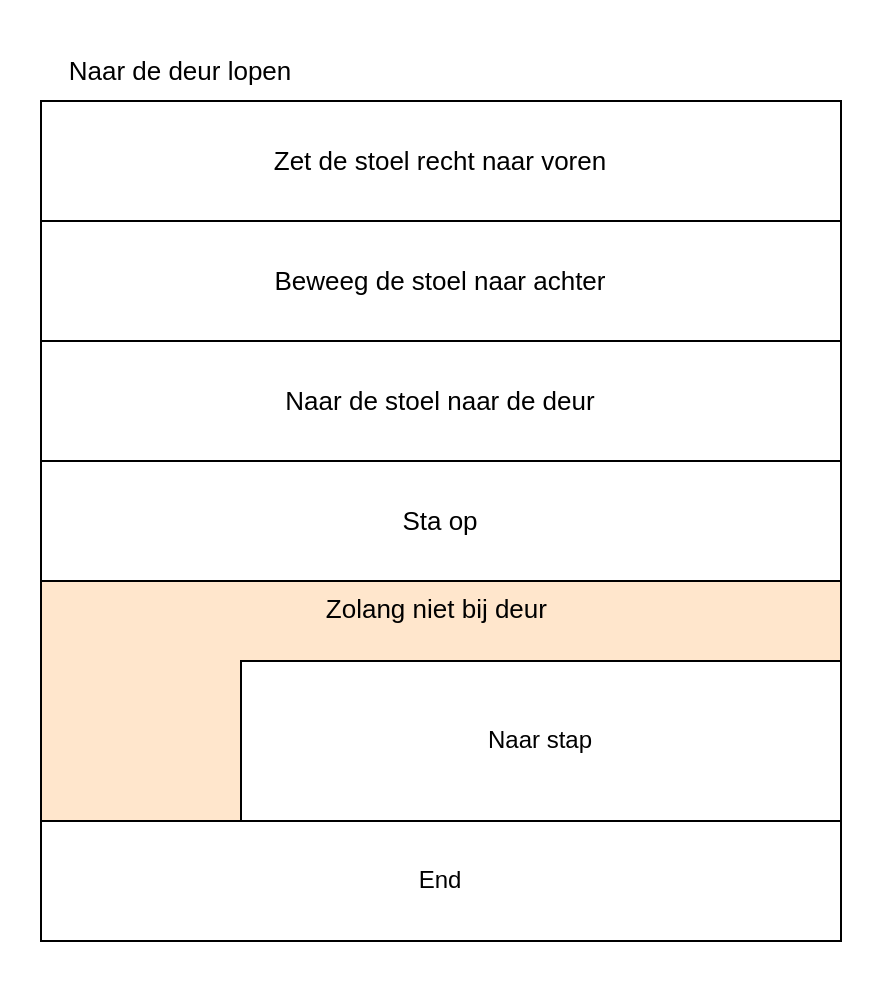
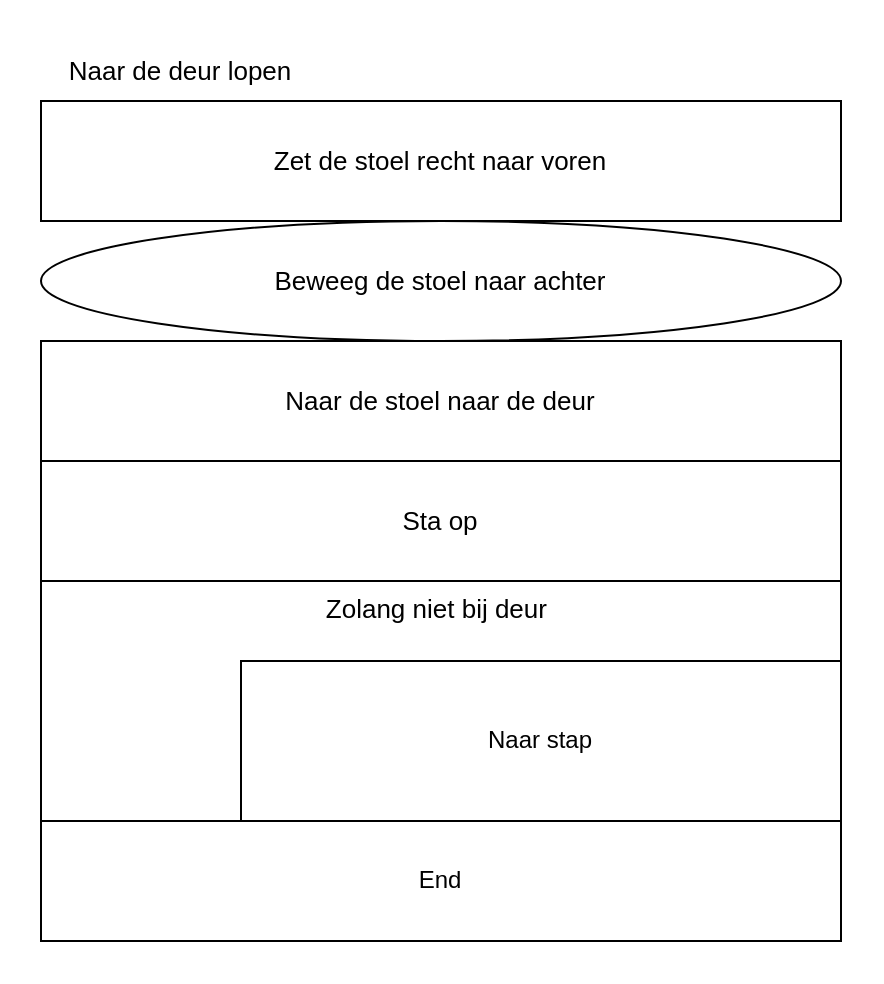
(441, 281) -> (441, 281)
(441, 609) -> (441, 609)
